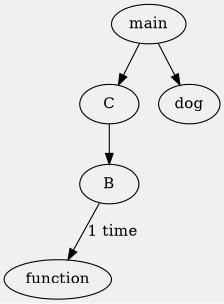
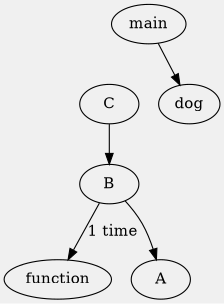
(132, 59) -> none
none -> (161, 279)
